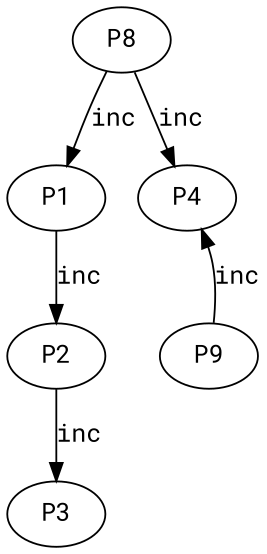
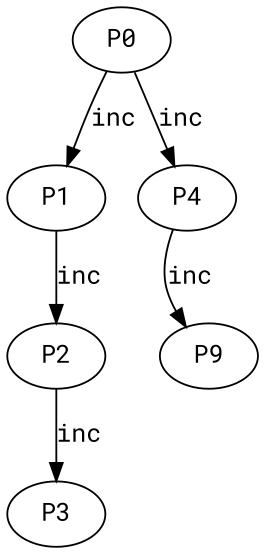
(122, 40) -> (122, 40)
(215, 284) -> (165, 271)
